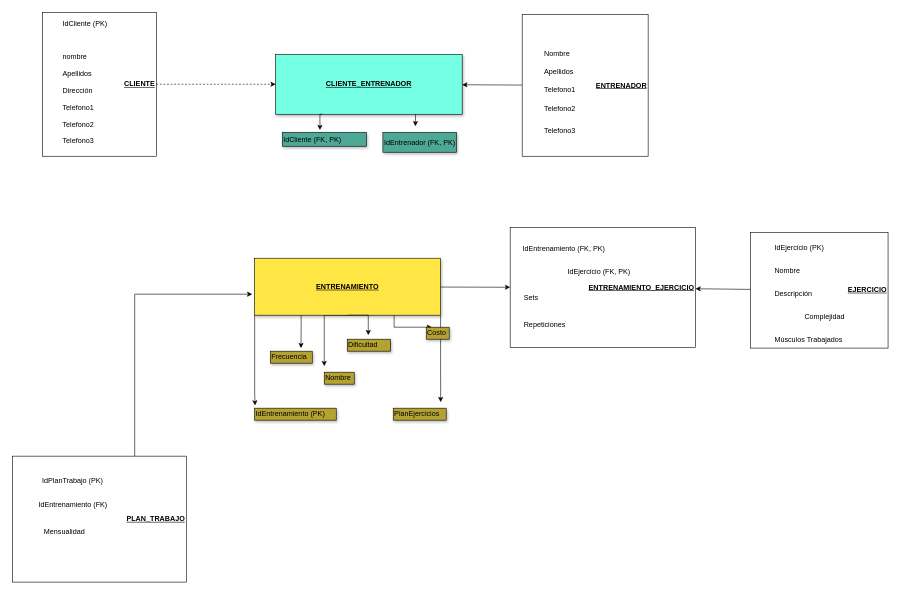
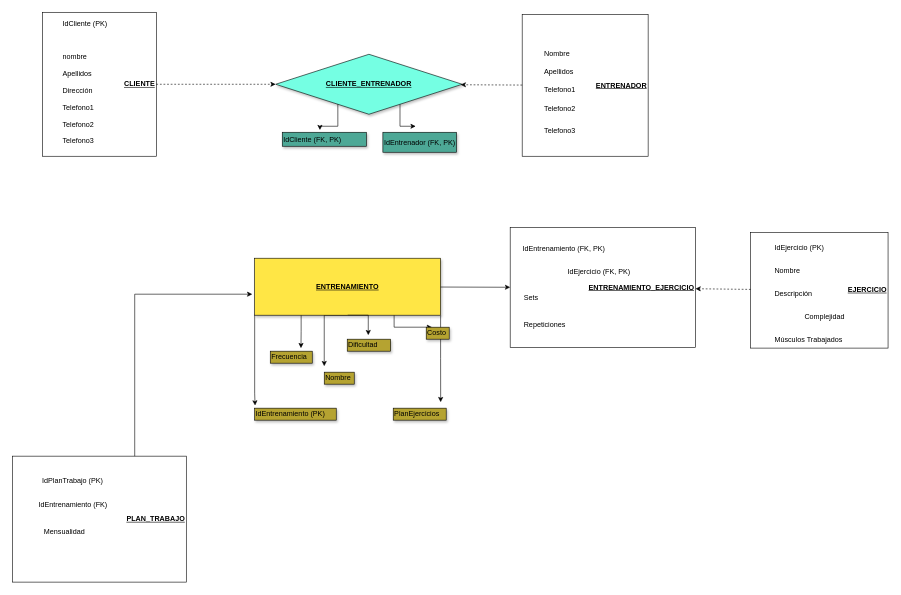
(369, 84) -> (369, 84)
(467, 85) -> (467, 85)
(725, 289) -> (725, 289)
